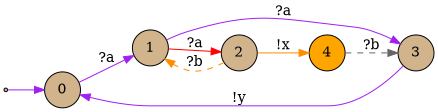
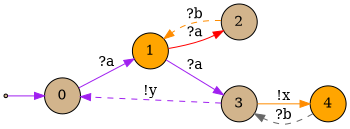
(150, 48) -> (150, 51)
(278, 53) -> (279, 104)
(252, 106) -> (156, 100)
